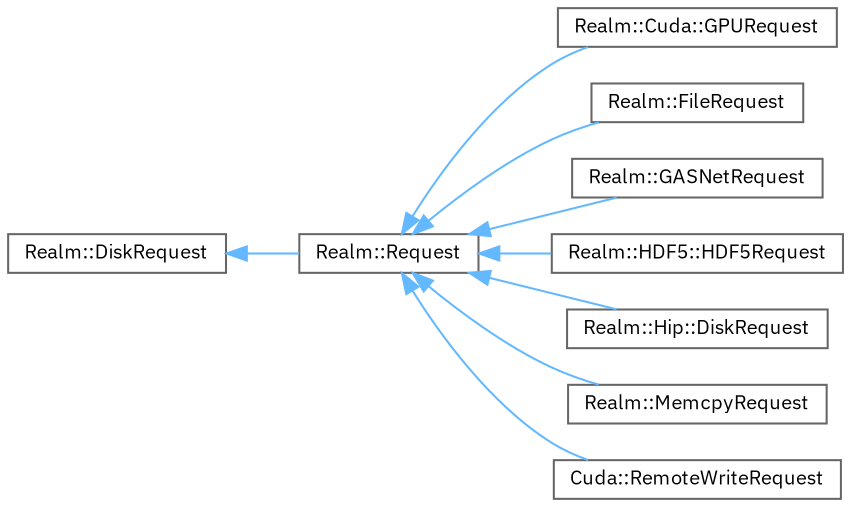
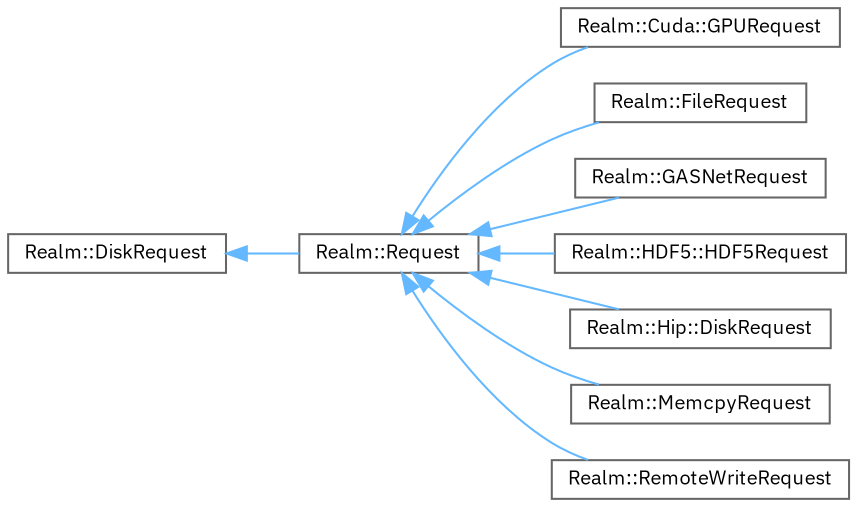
(697, 480) -> (700, 480)
